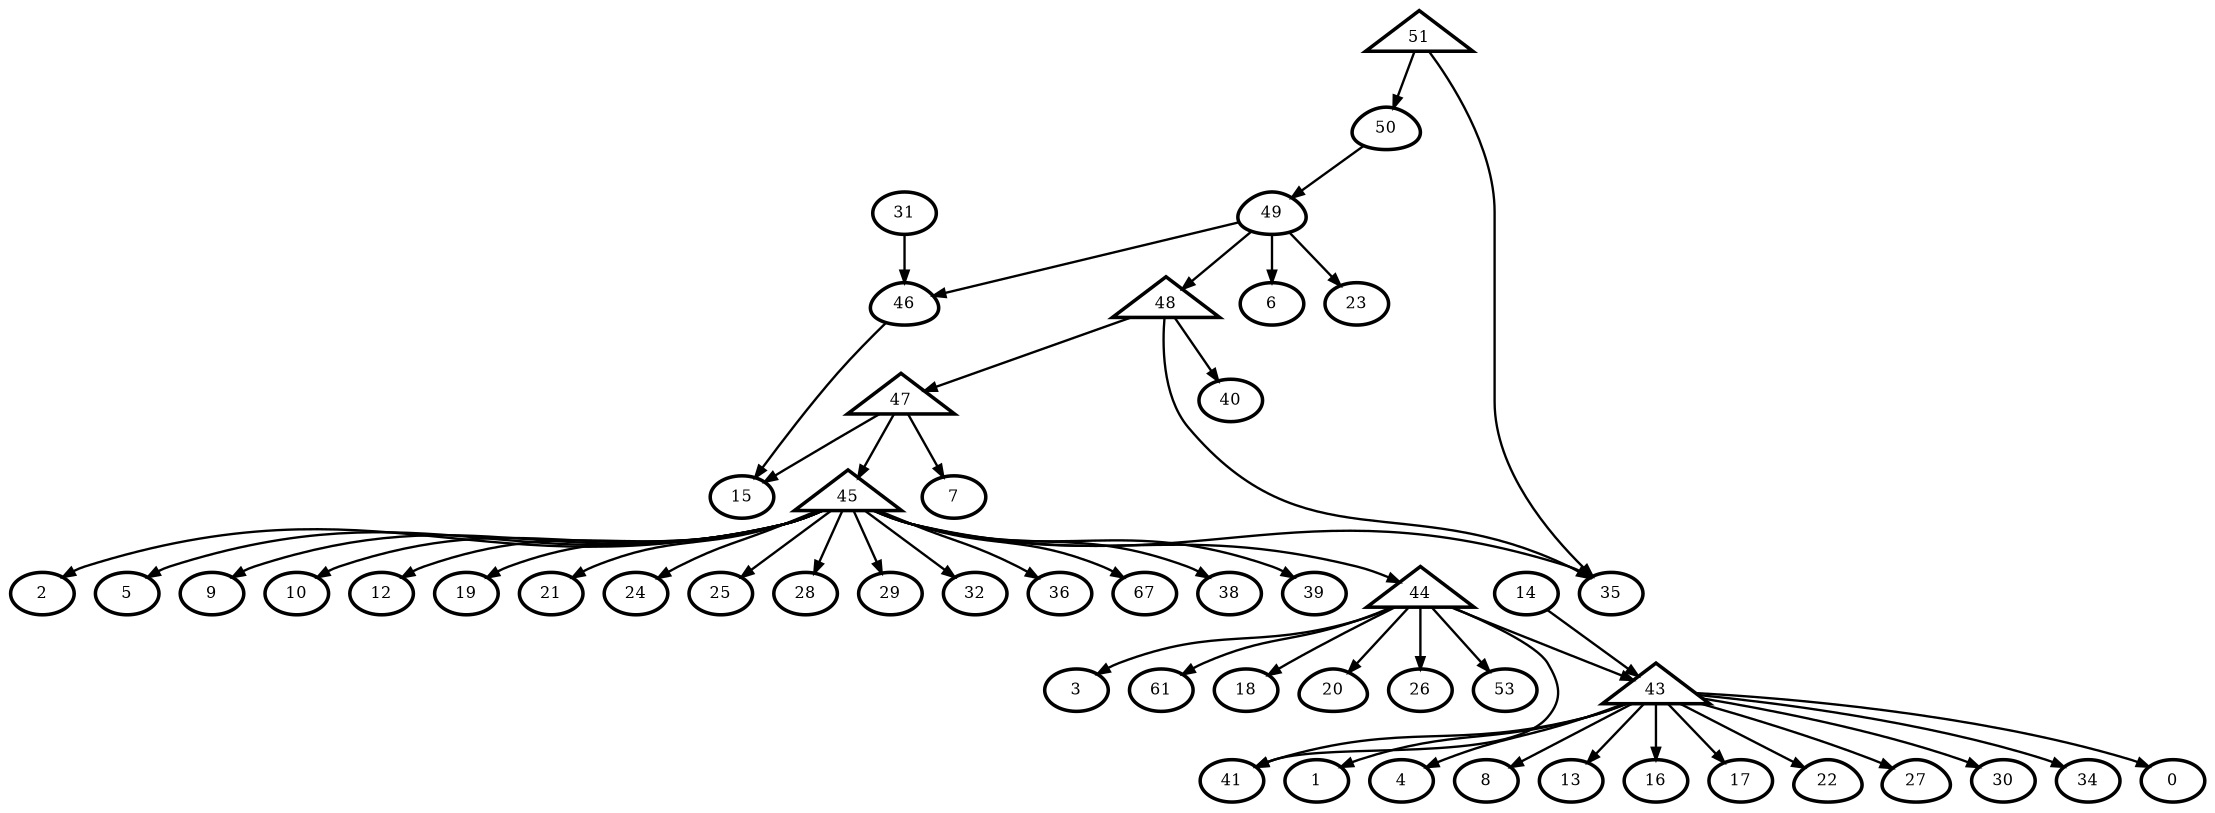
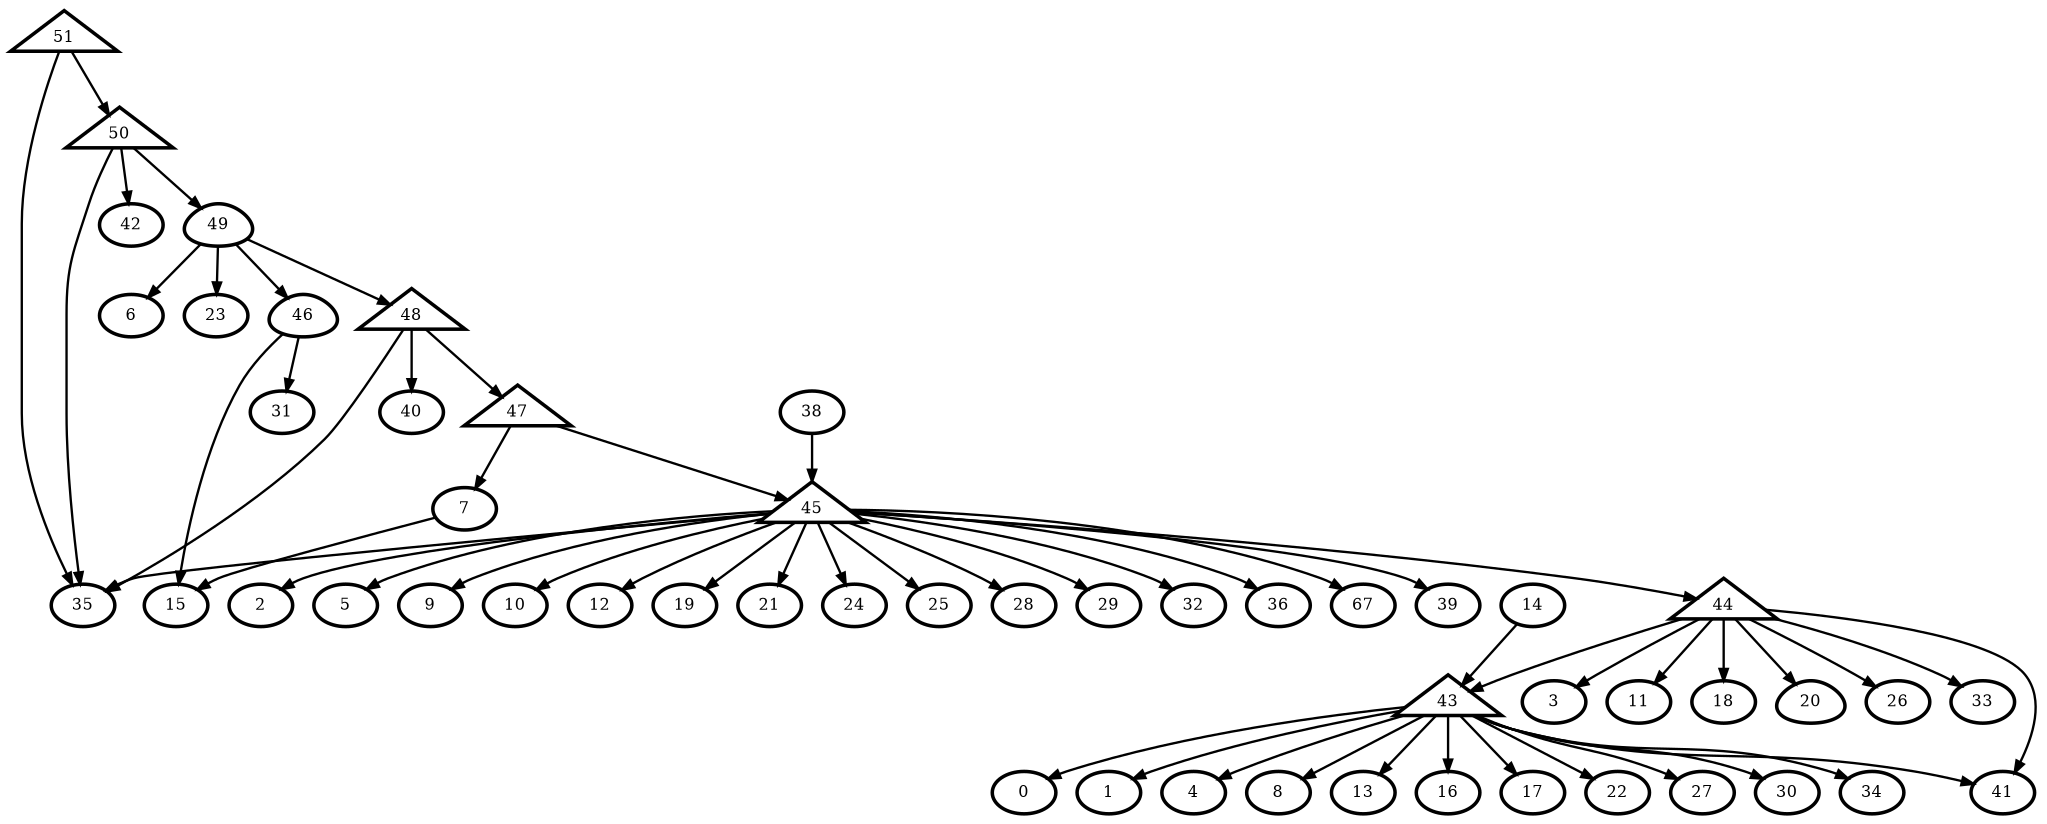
(1386, 128) -> (120, 134)
none -> (131, 225)
(905, 252) -> (294, 358)
none -> (67, 357)
(827, 445) -> (321, 548)
(1036, 541) -> (812, 452)
(1161, 690) -> (1639, 702)
(1505, 690) -> (1983, 702)
(1828, 781) -> (1618, 793)
(1916, 781) -> (1702, 793)
